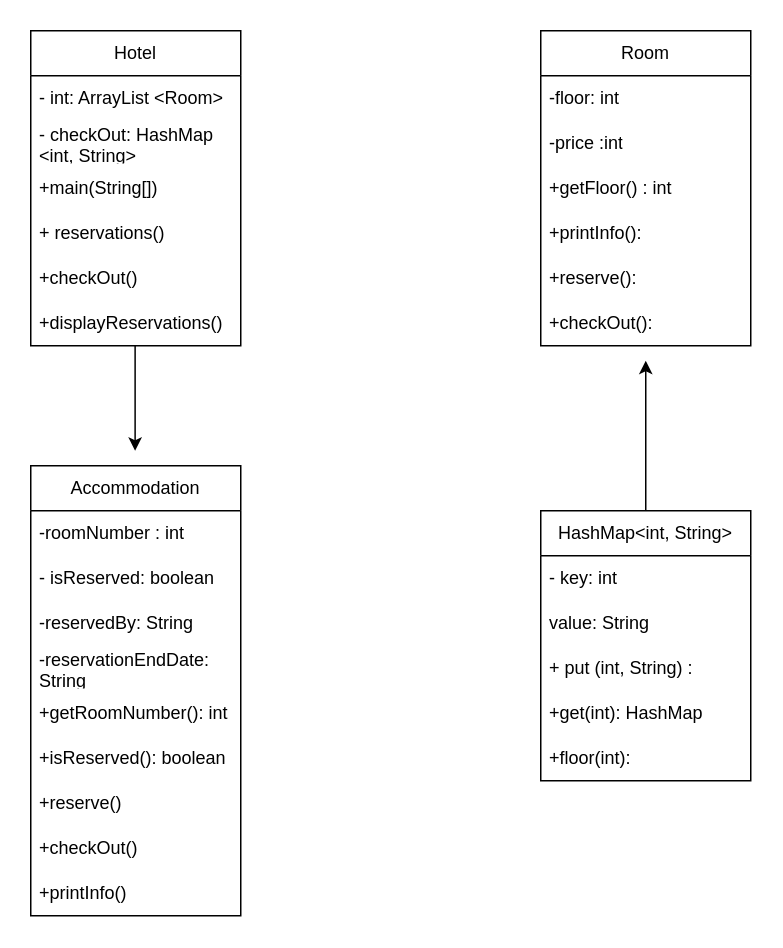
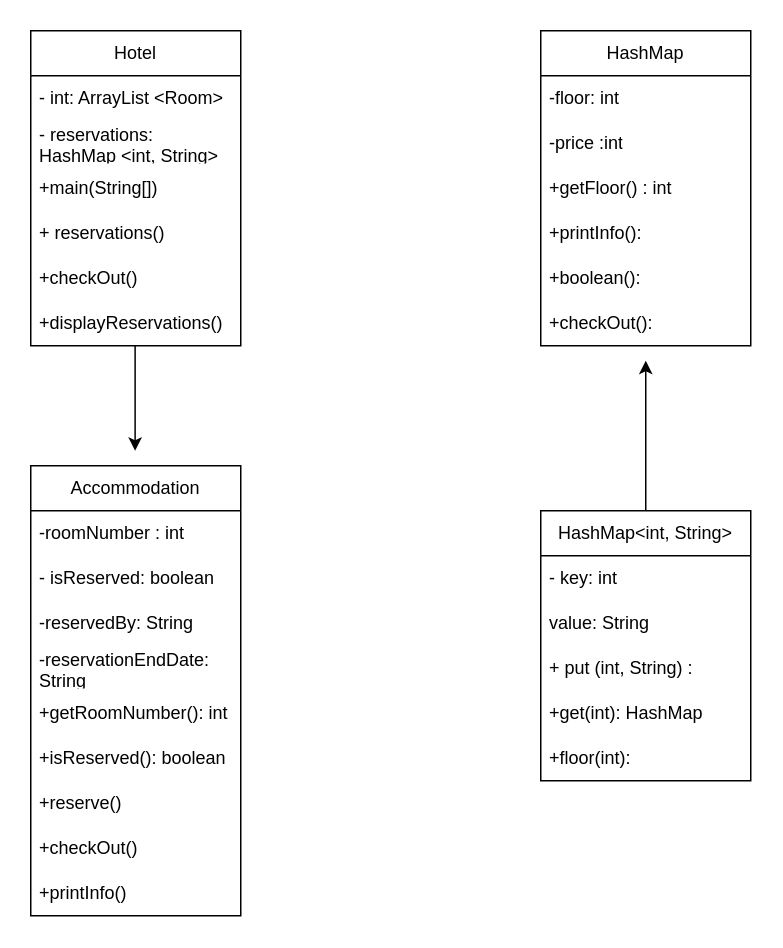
(646, 53) -> (646, 53)
(137, 143) -> (137, 143)
(603, 278) -> (601, 278)
